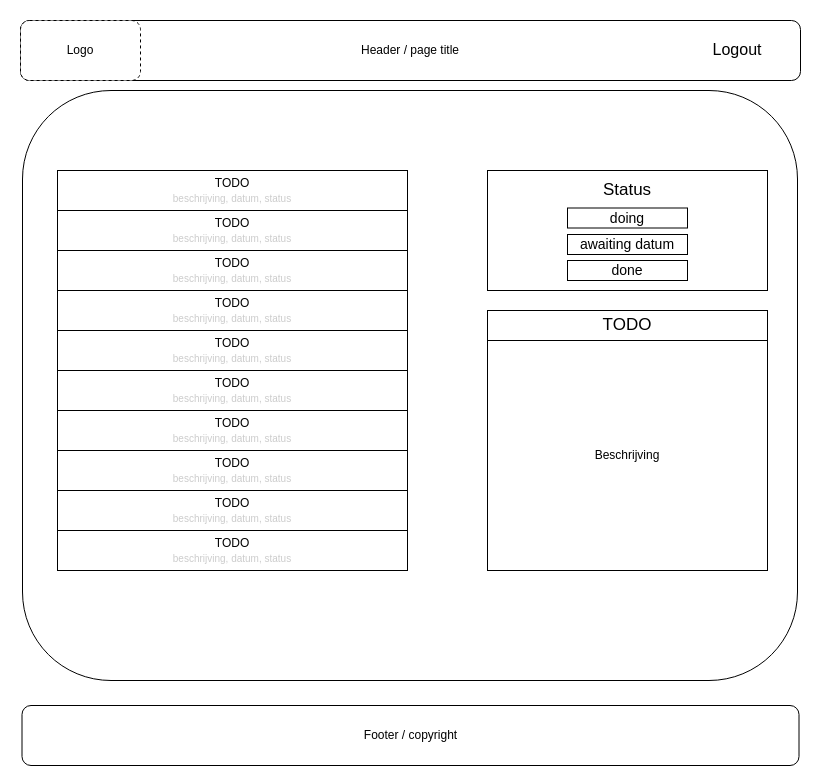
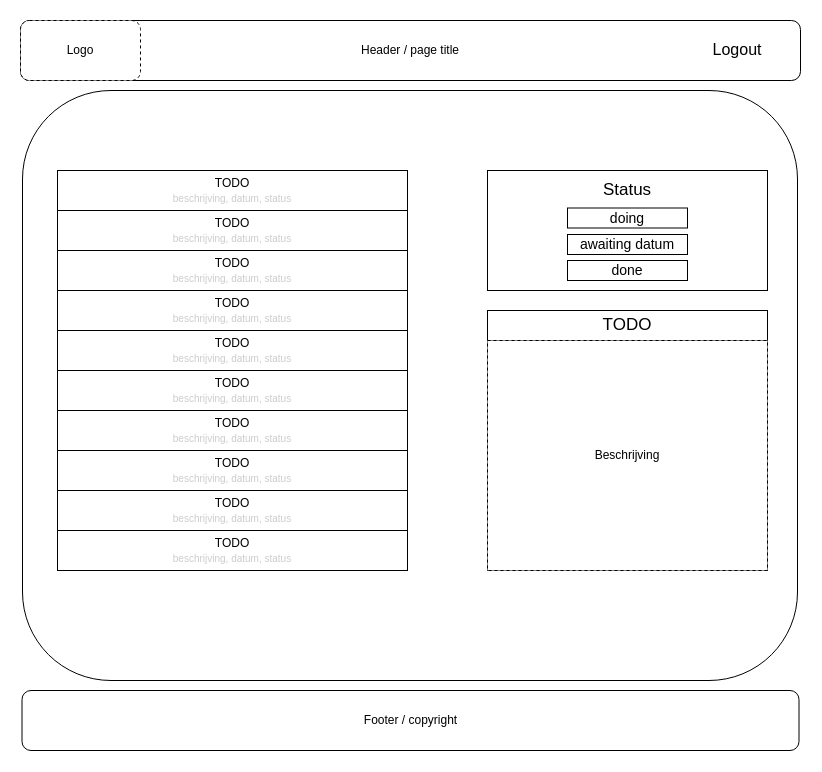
(628, 456) -> (628, 456)
(411, 736) -> (411, 721)
